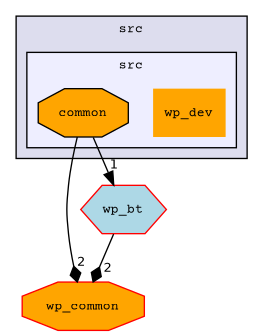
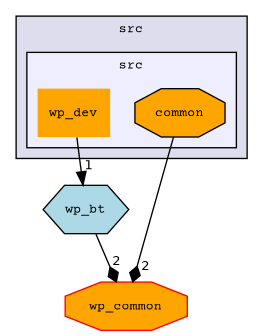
(101, 155) -> (79, 155)
(124, 210) -> (86, 210)
